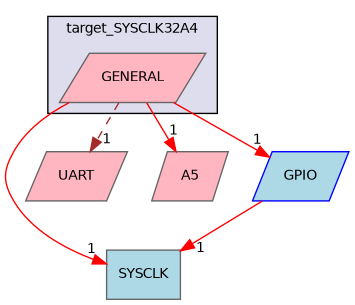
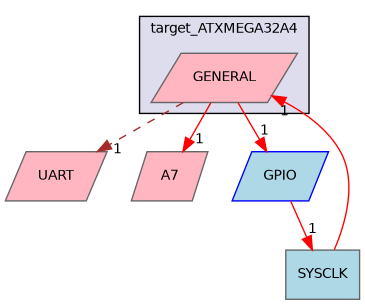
(133, 29) -> (224, 29)
(190, 176) -> (170, 176)
(8, 189) -> (345, 164)
